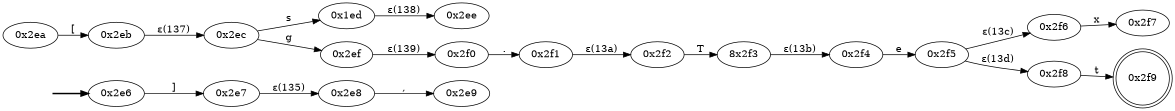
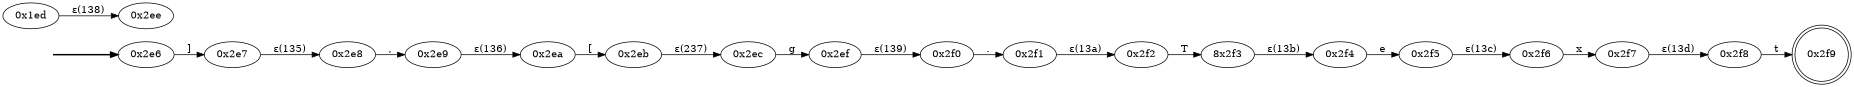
(285, 26) -> none
(174, 30) -> (691, 49)
none -> (487, 55)
(993, 67) -> (1675, 55)
